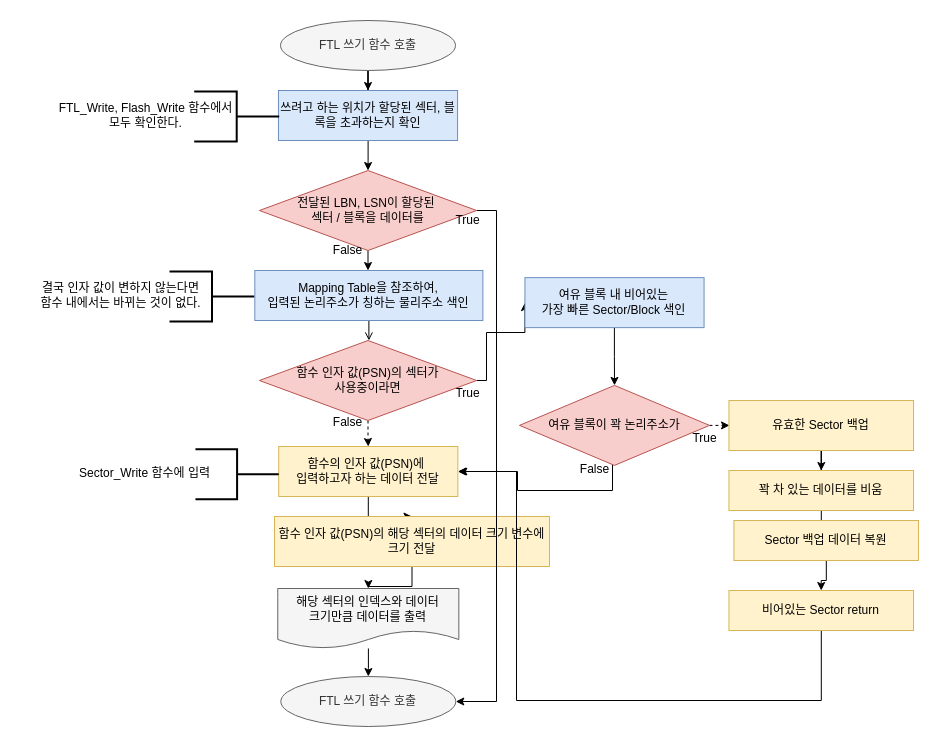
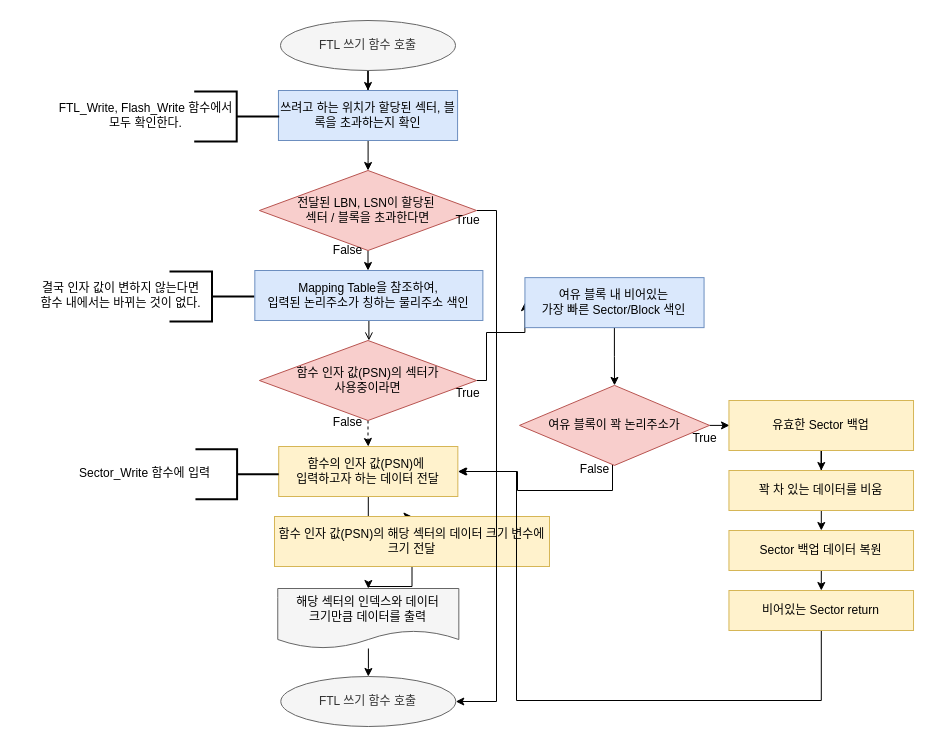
(368, 211) -> (368, 211)
(716, 425) -> (716, 425)
(826, 541) -> (821, 551)
